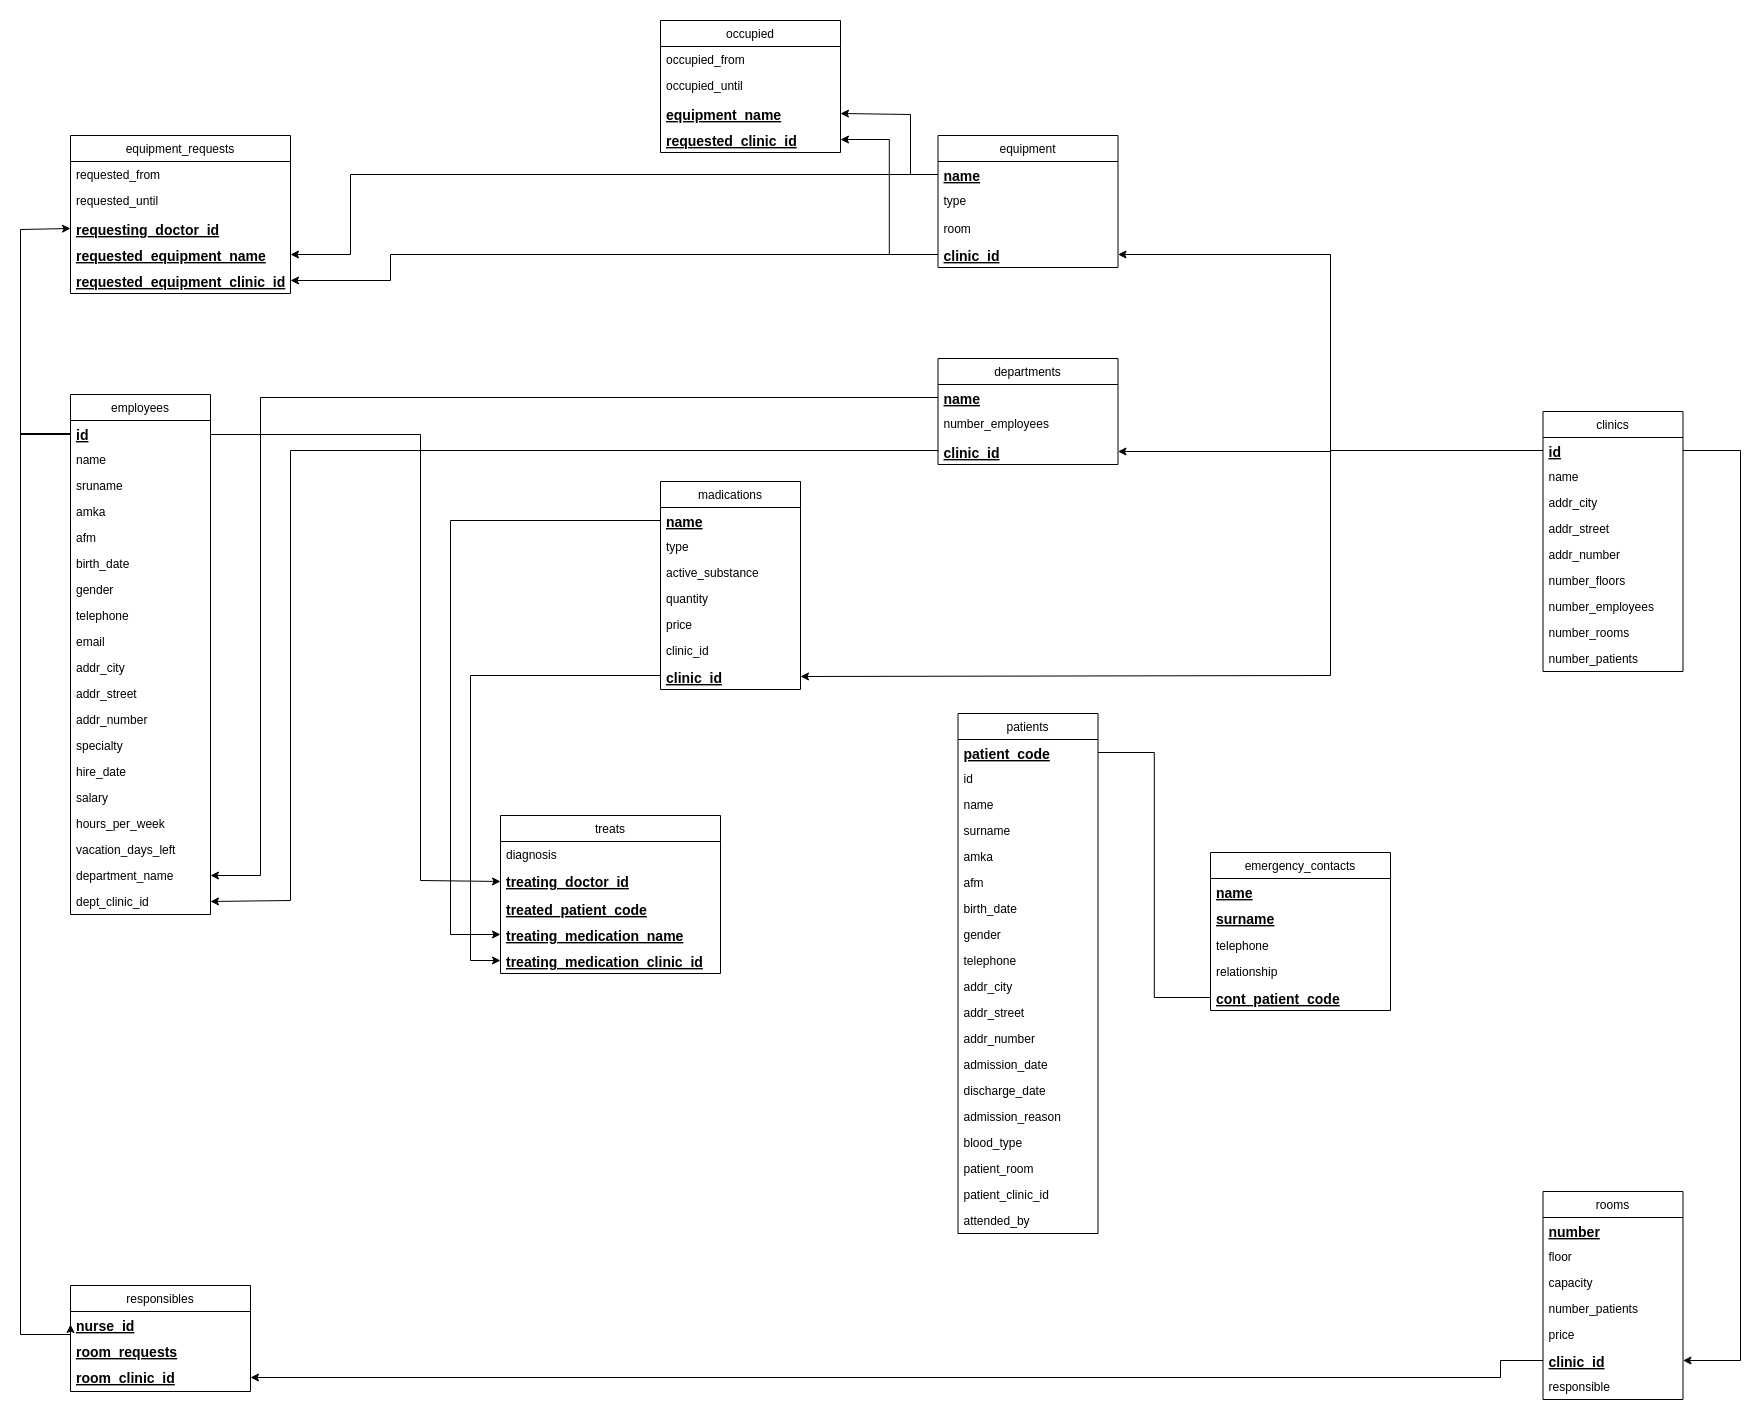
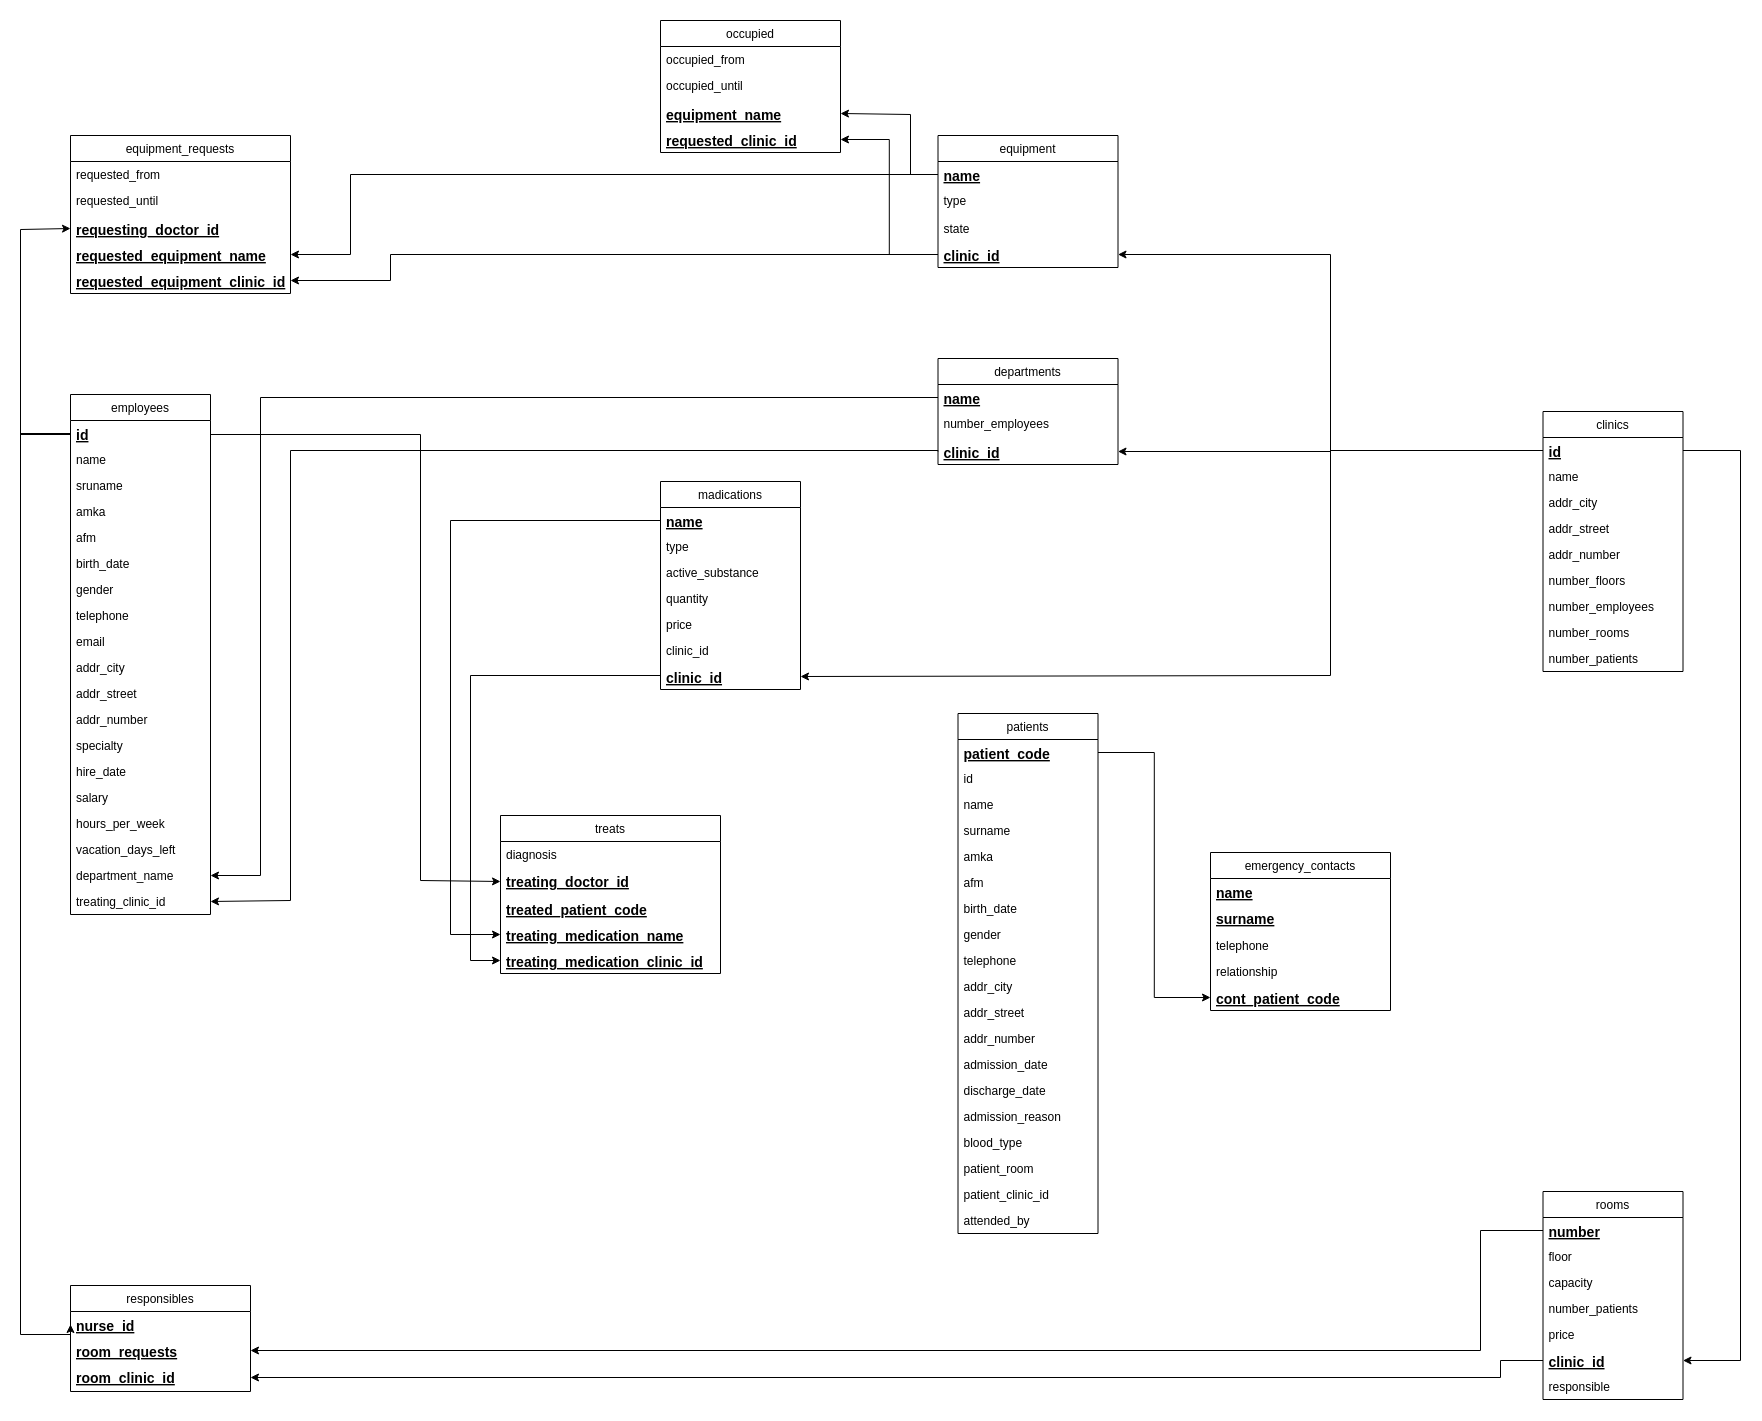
(957, 229) -> (960, 229)
(117, 902) -> (129, 902)
(1204, 998) -> (1202, 998)
none -> (960, 1351)
